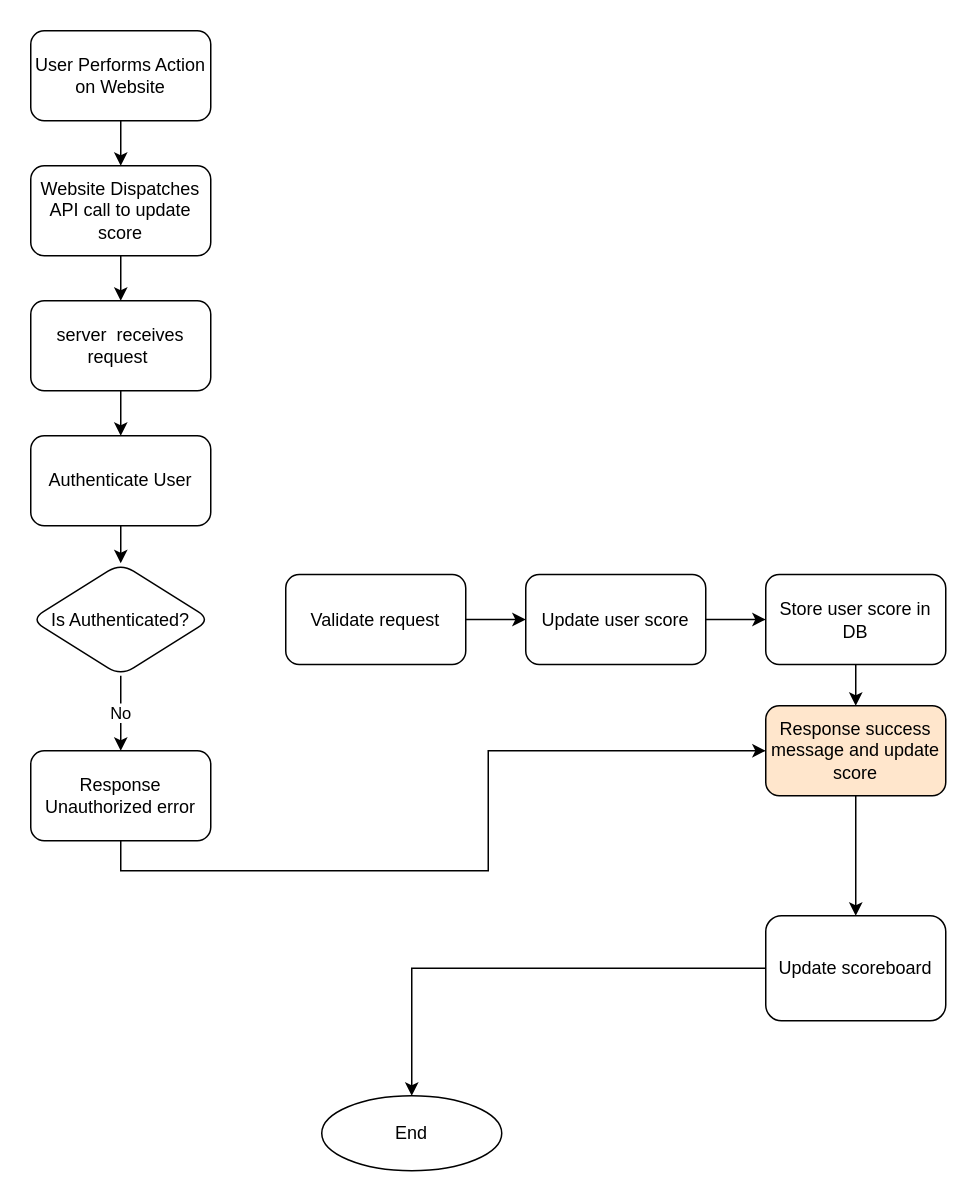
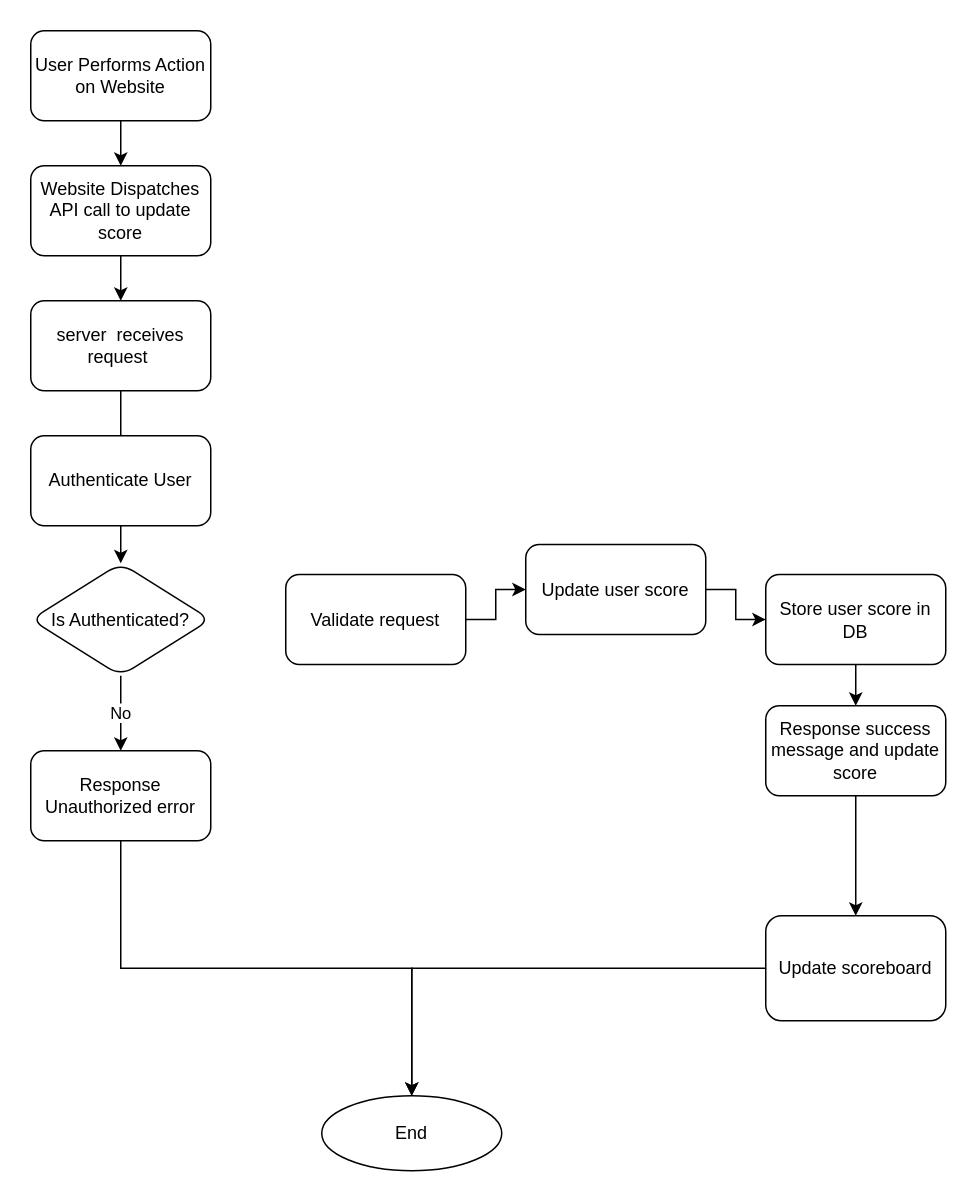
(121, 424) -> (121, 428)
(616, 620) -> (616, 590)
(856, 751) -> (856, 751)
(488, 863) -> (215, 968)
